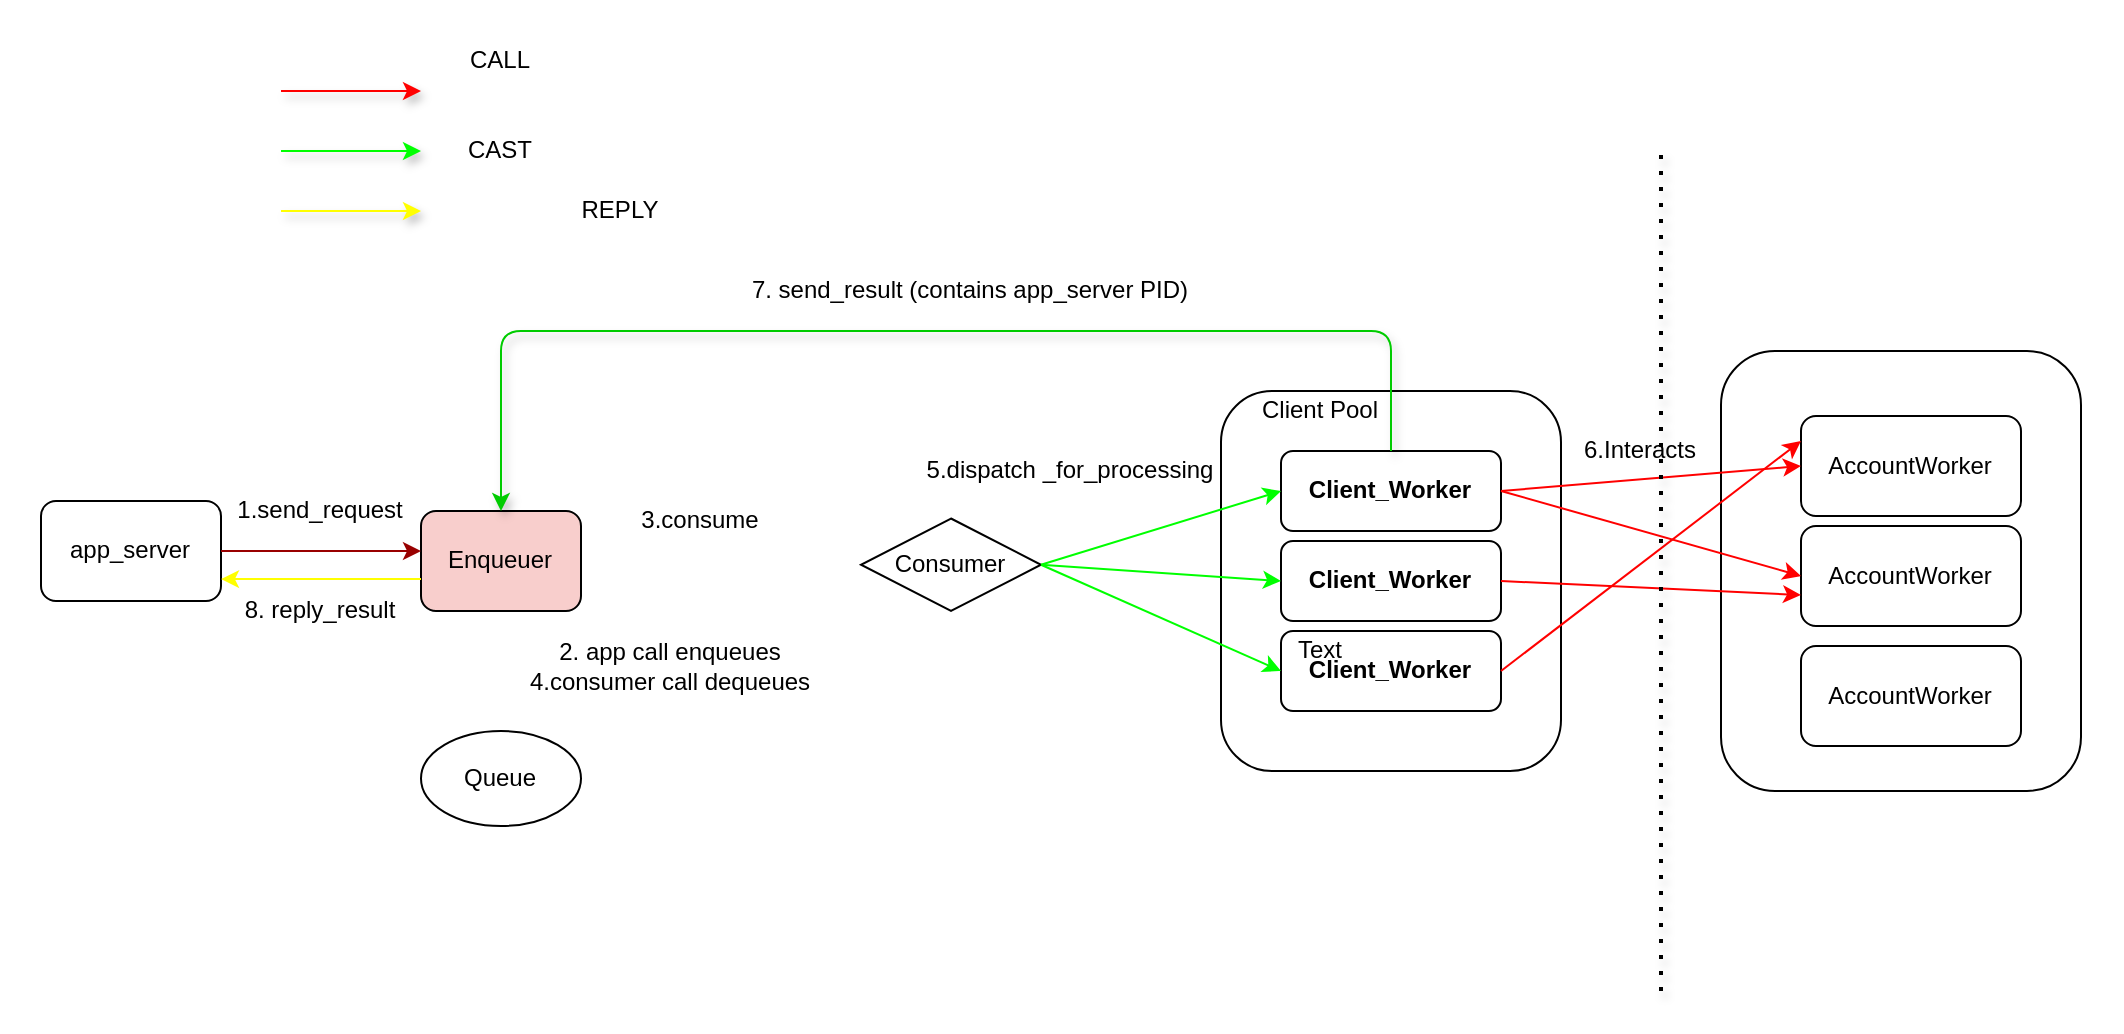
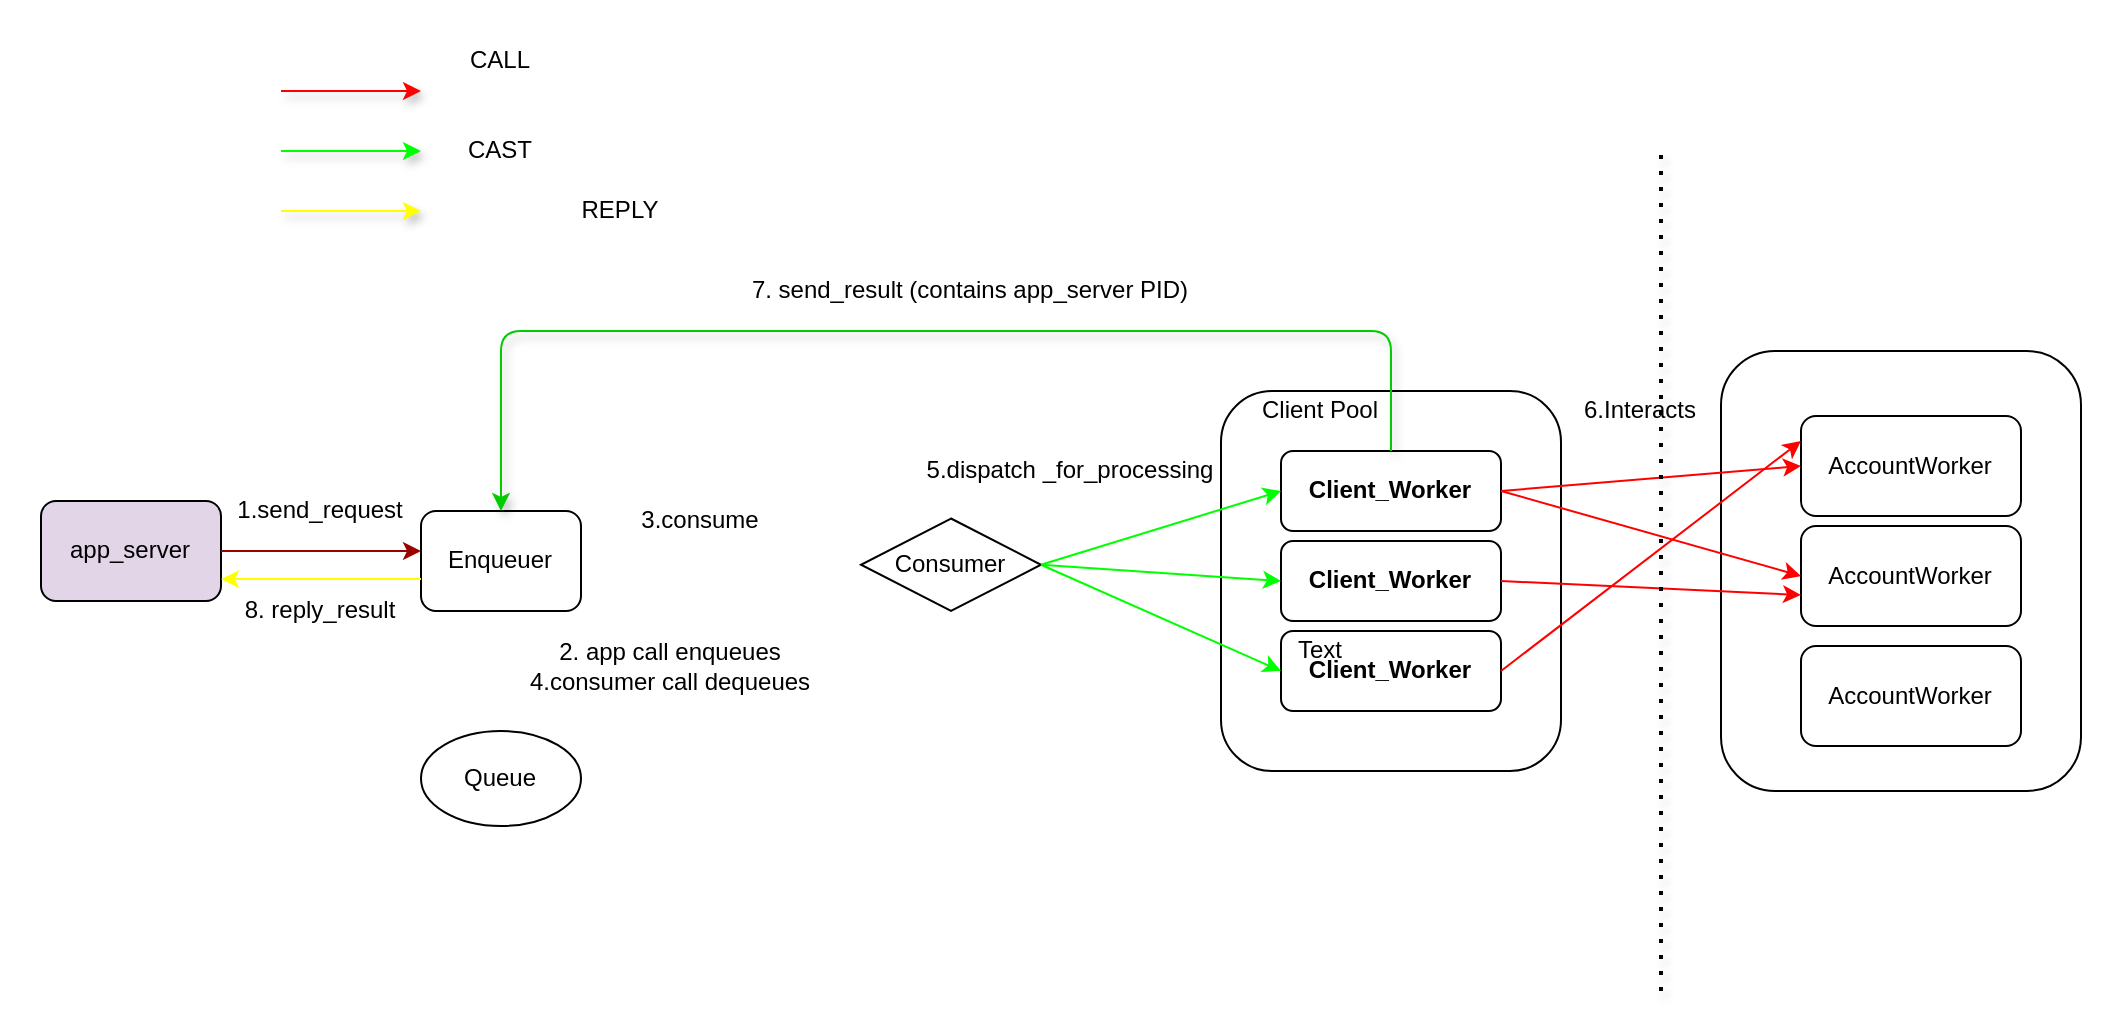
(1641, 451) -> (1641, 411)
(131, 551) -> (131, 551)
(501, 561) -> (501, 561)
